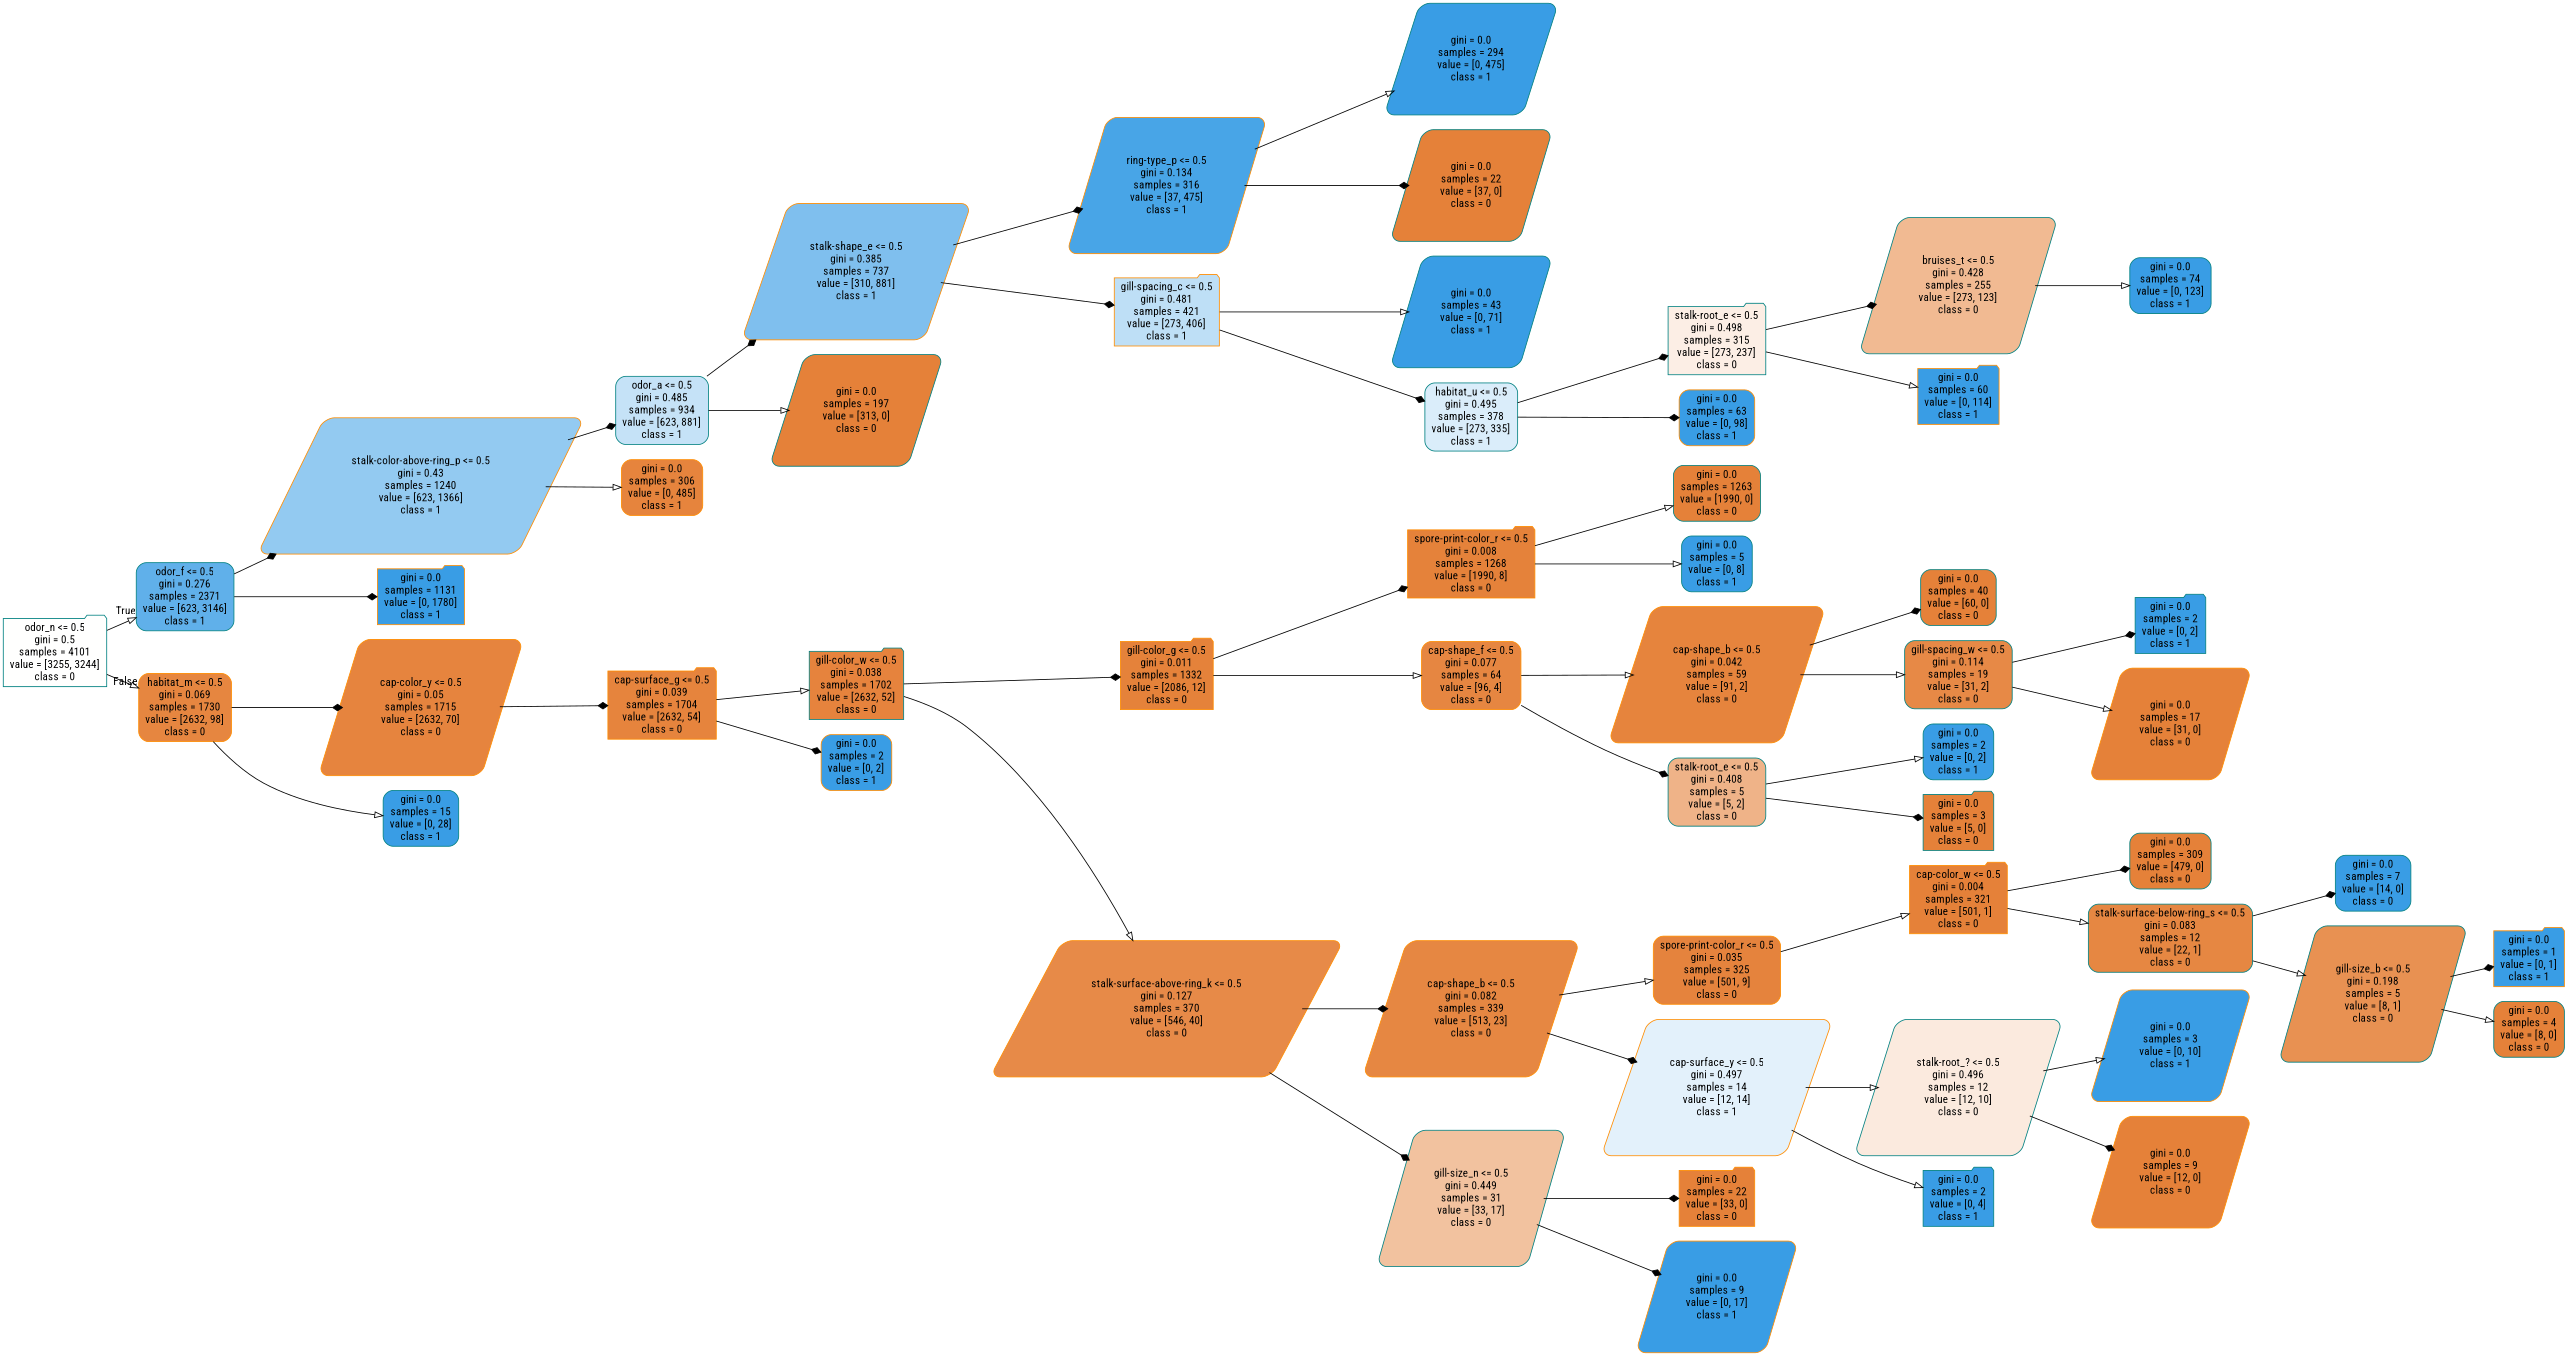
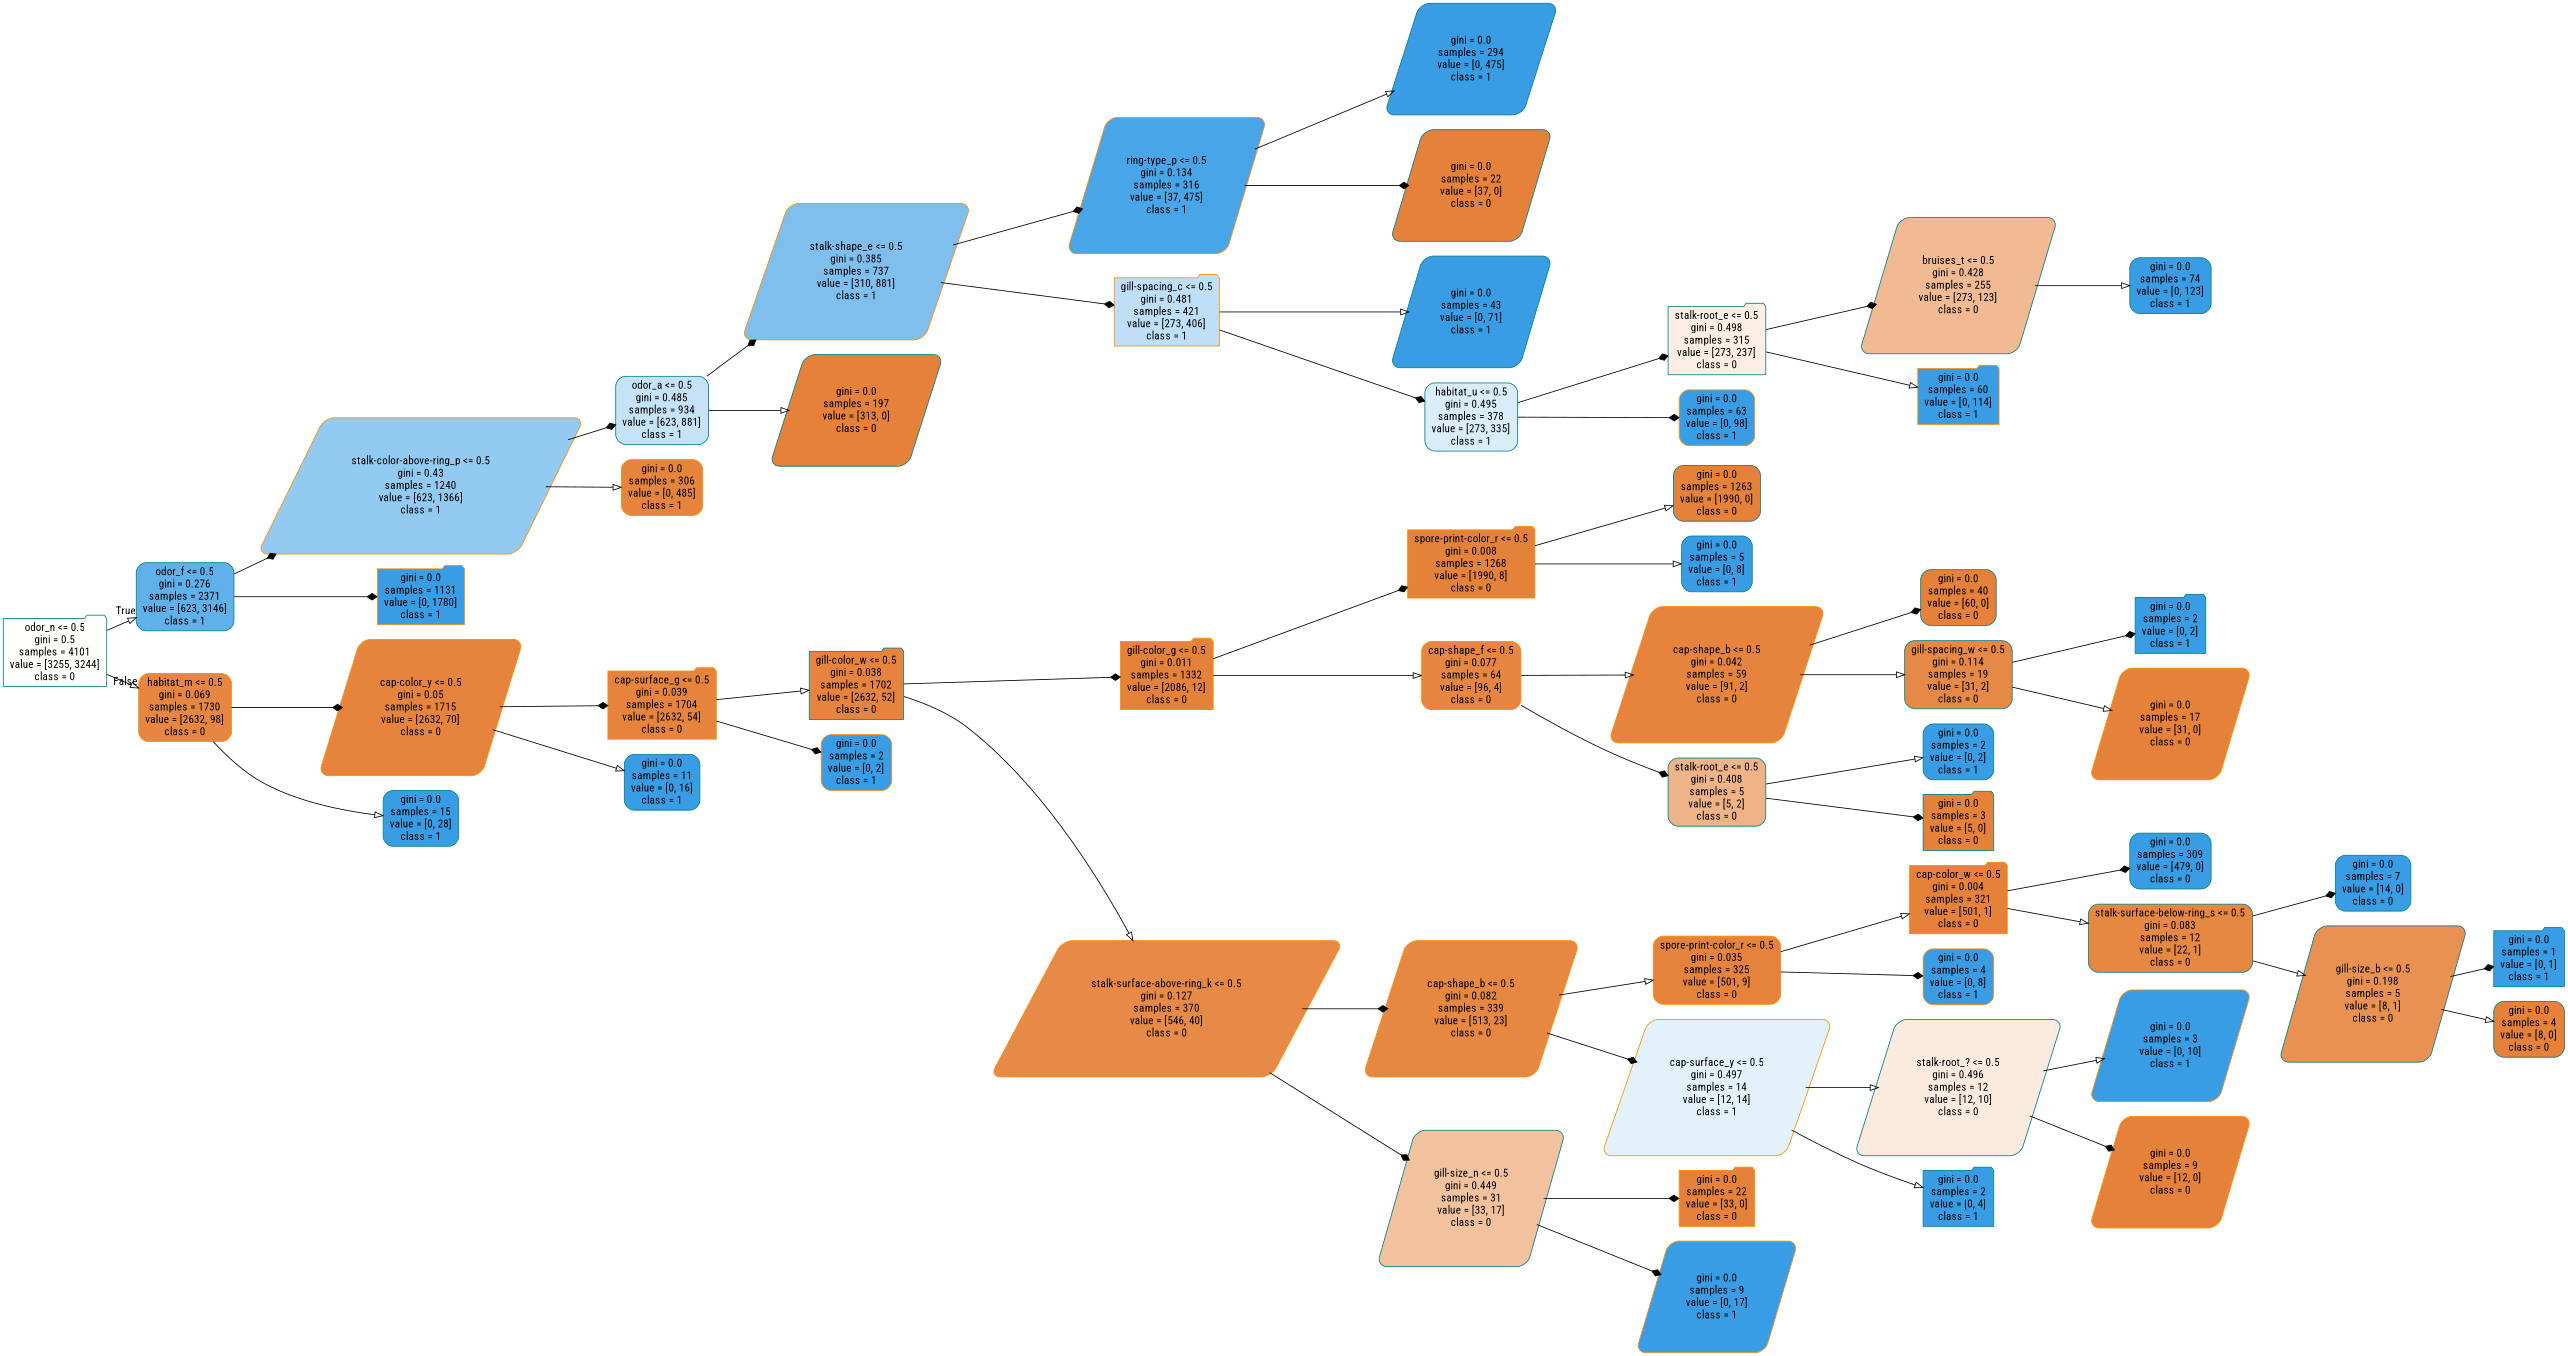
none -> (662, 782)
(2170, 861) -> (2170, 861)
(2529, 959) -> (2529, 959)
none -> (1958, 977)
